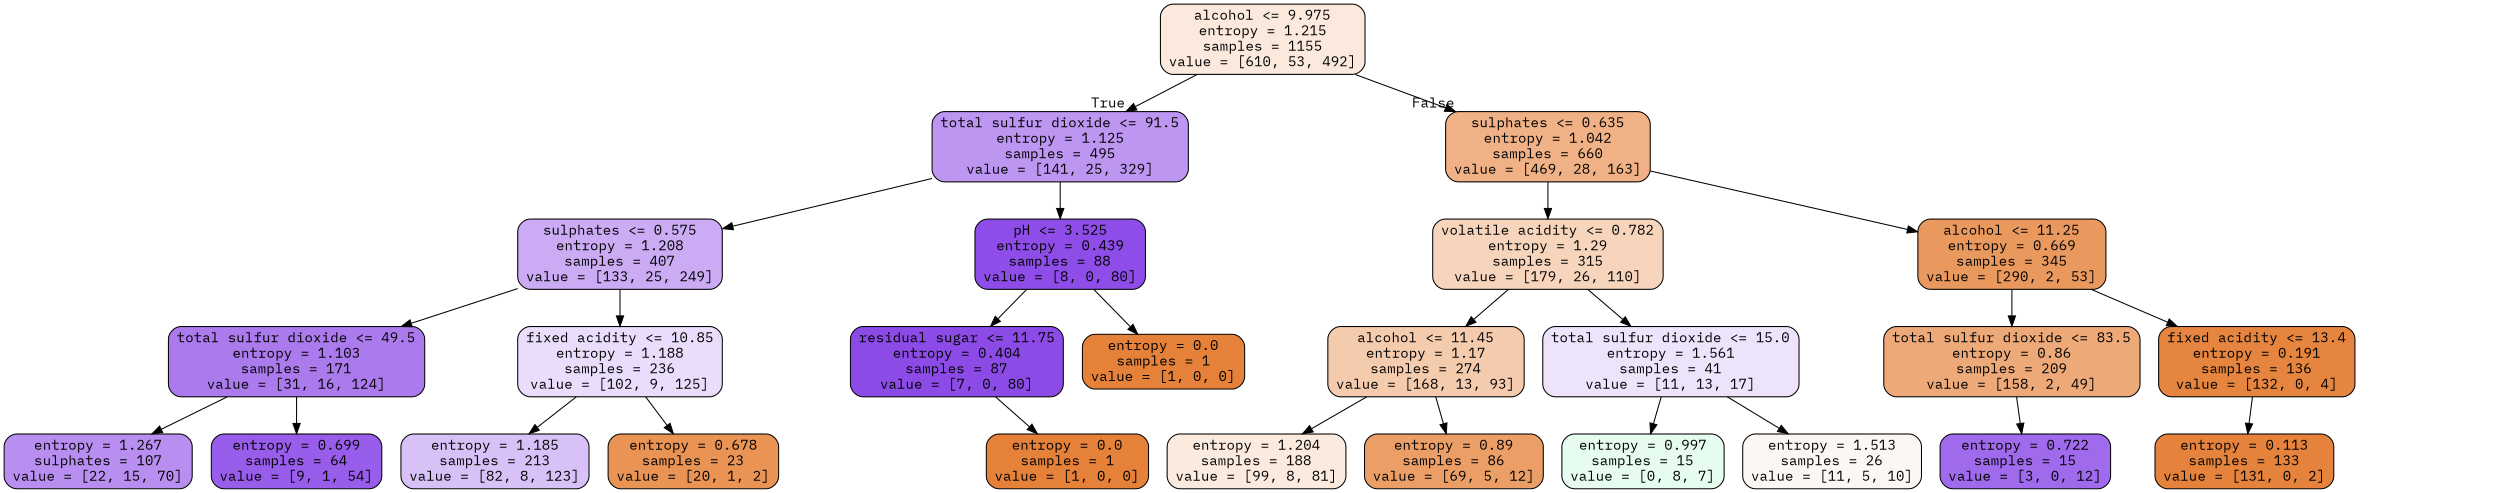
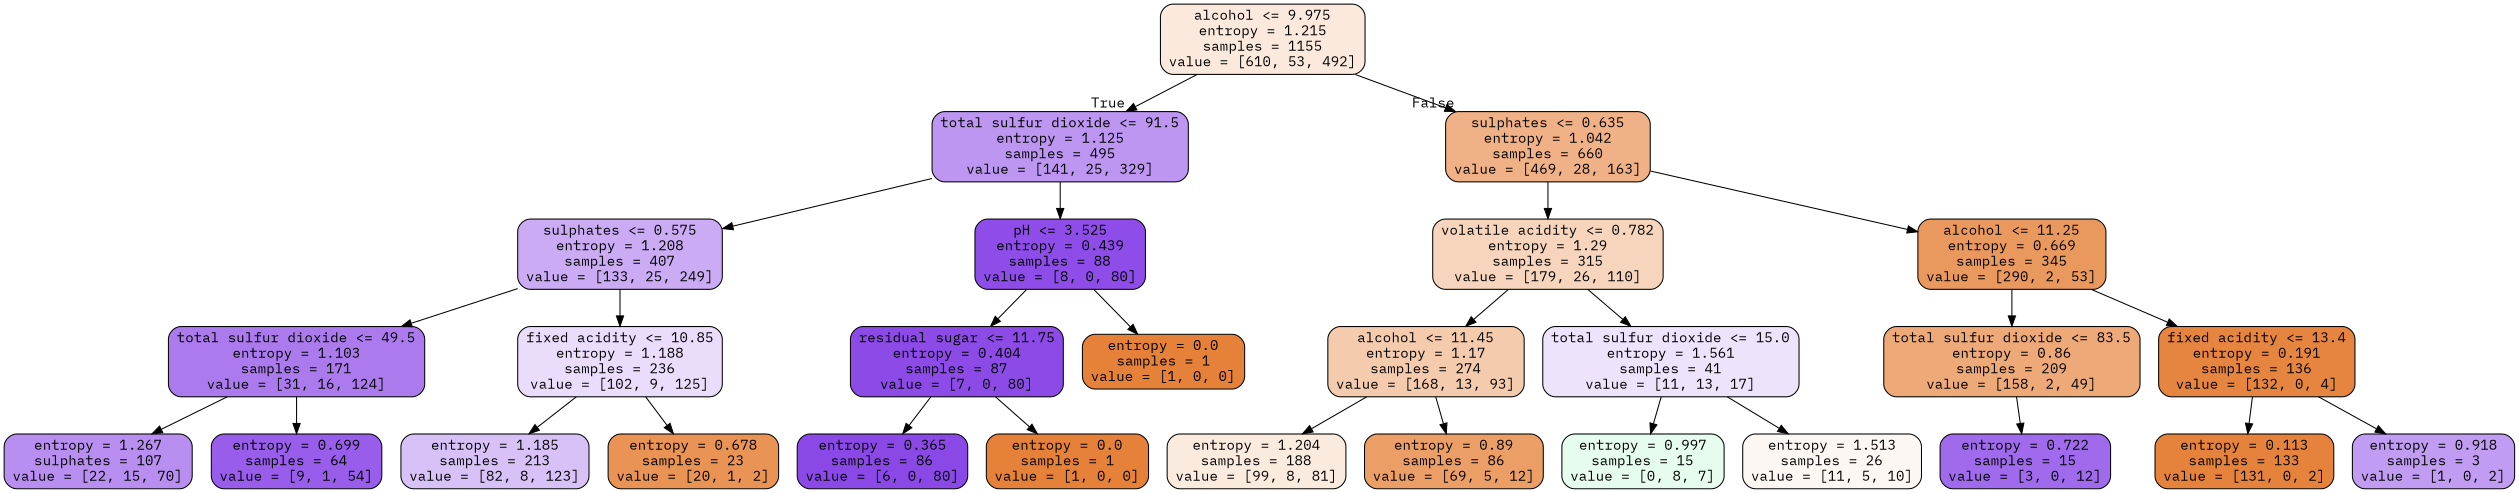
none -> (882, 461)
none -> (2434, 461)
